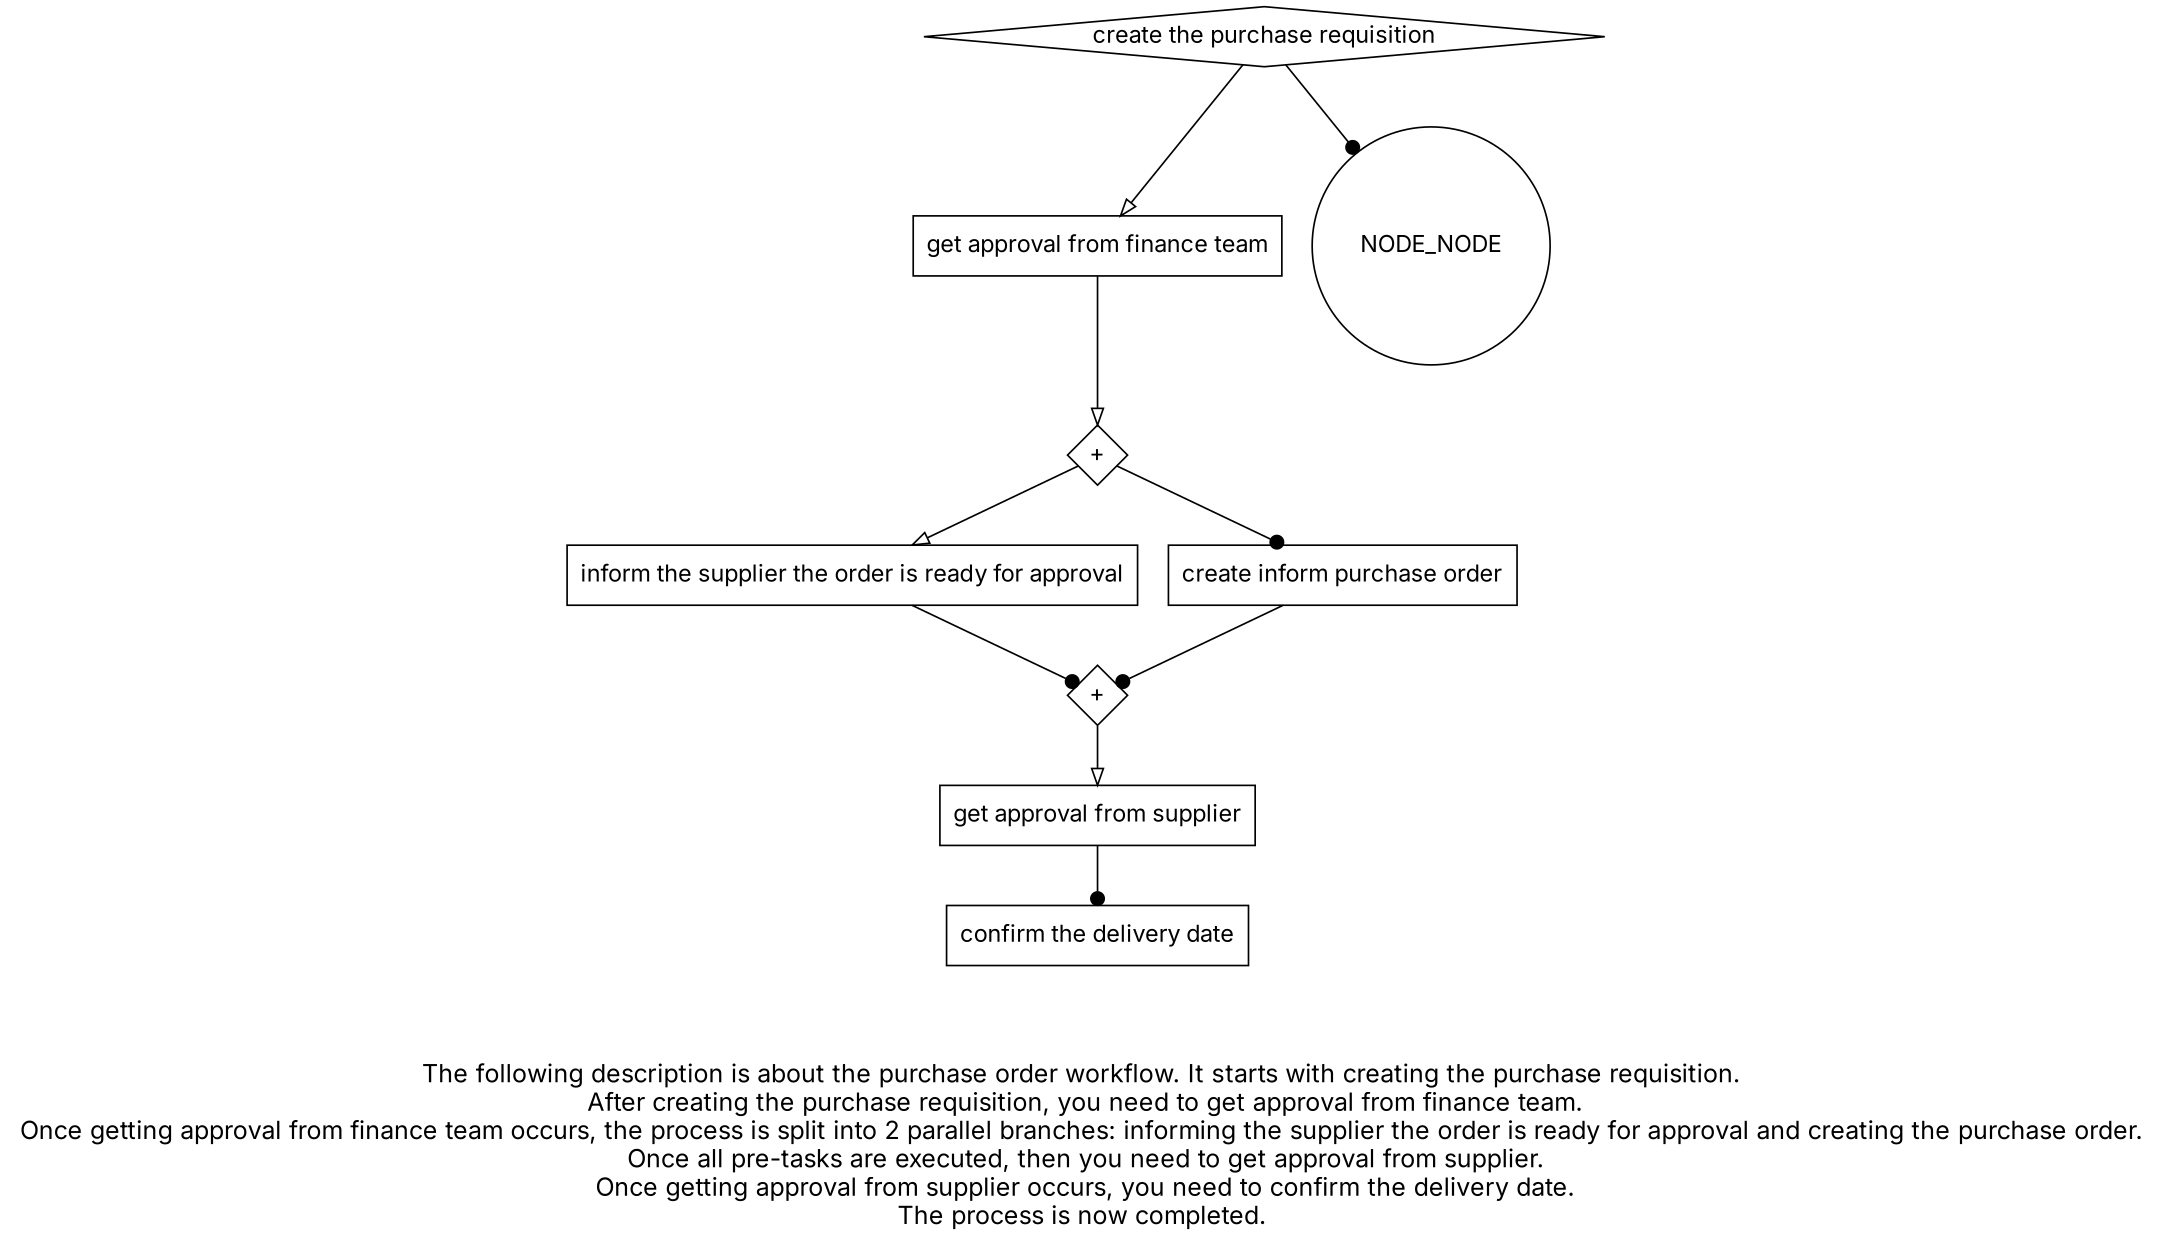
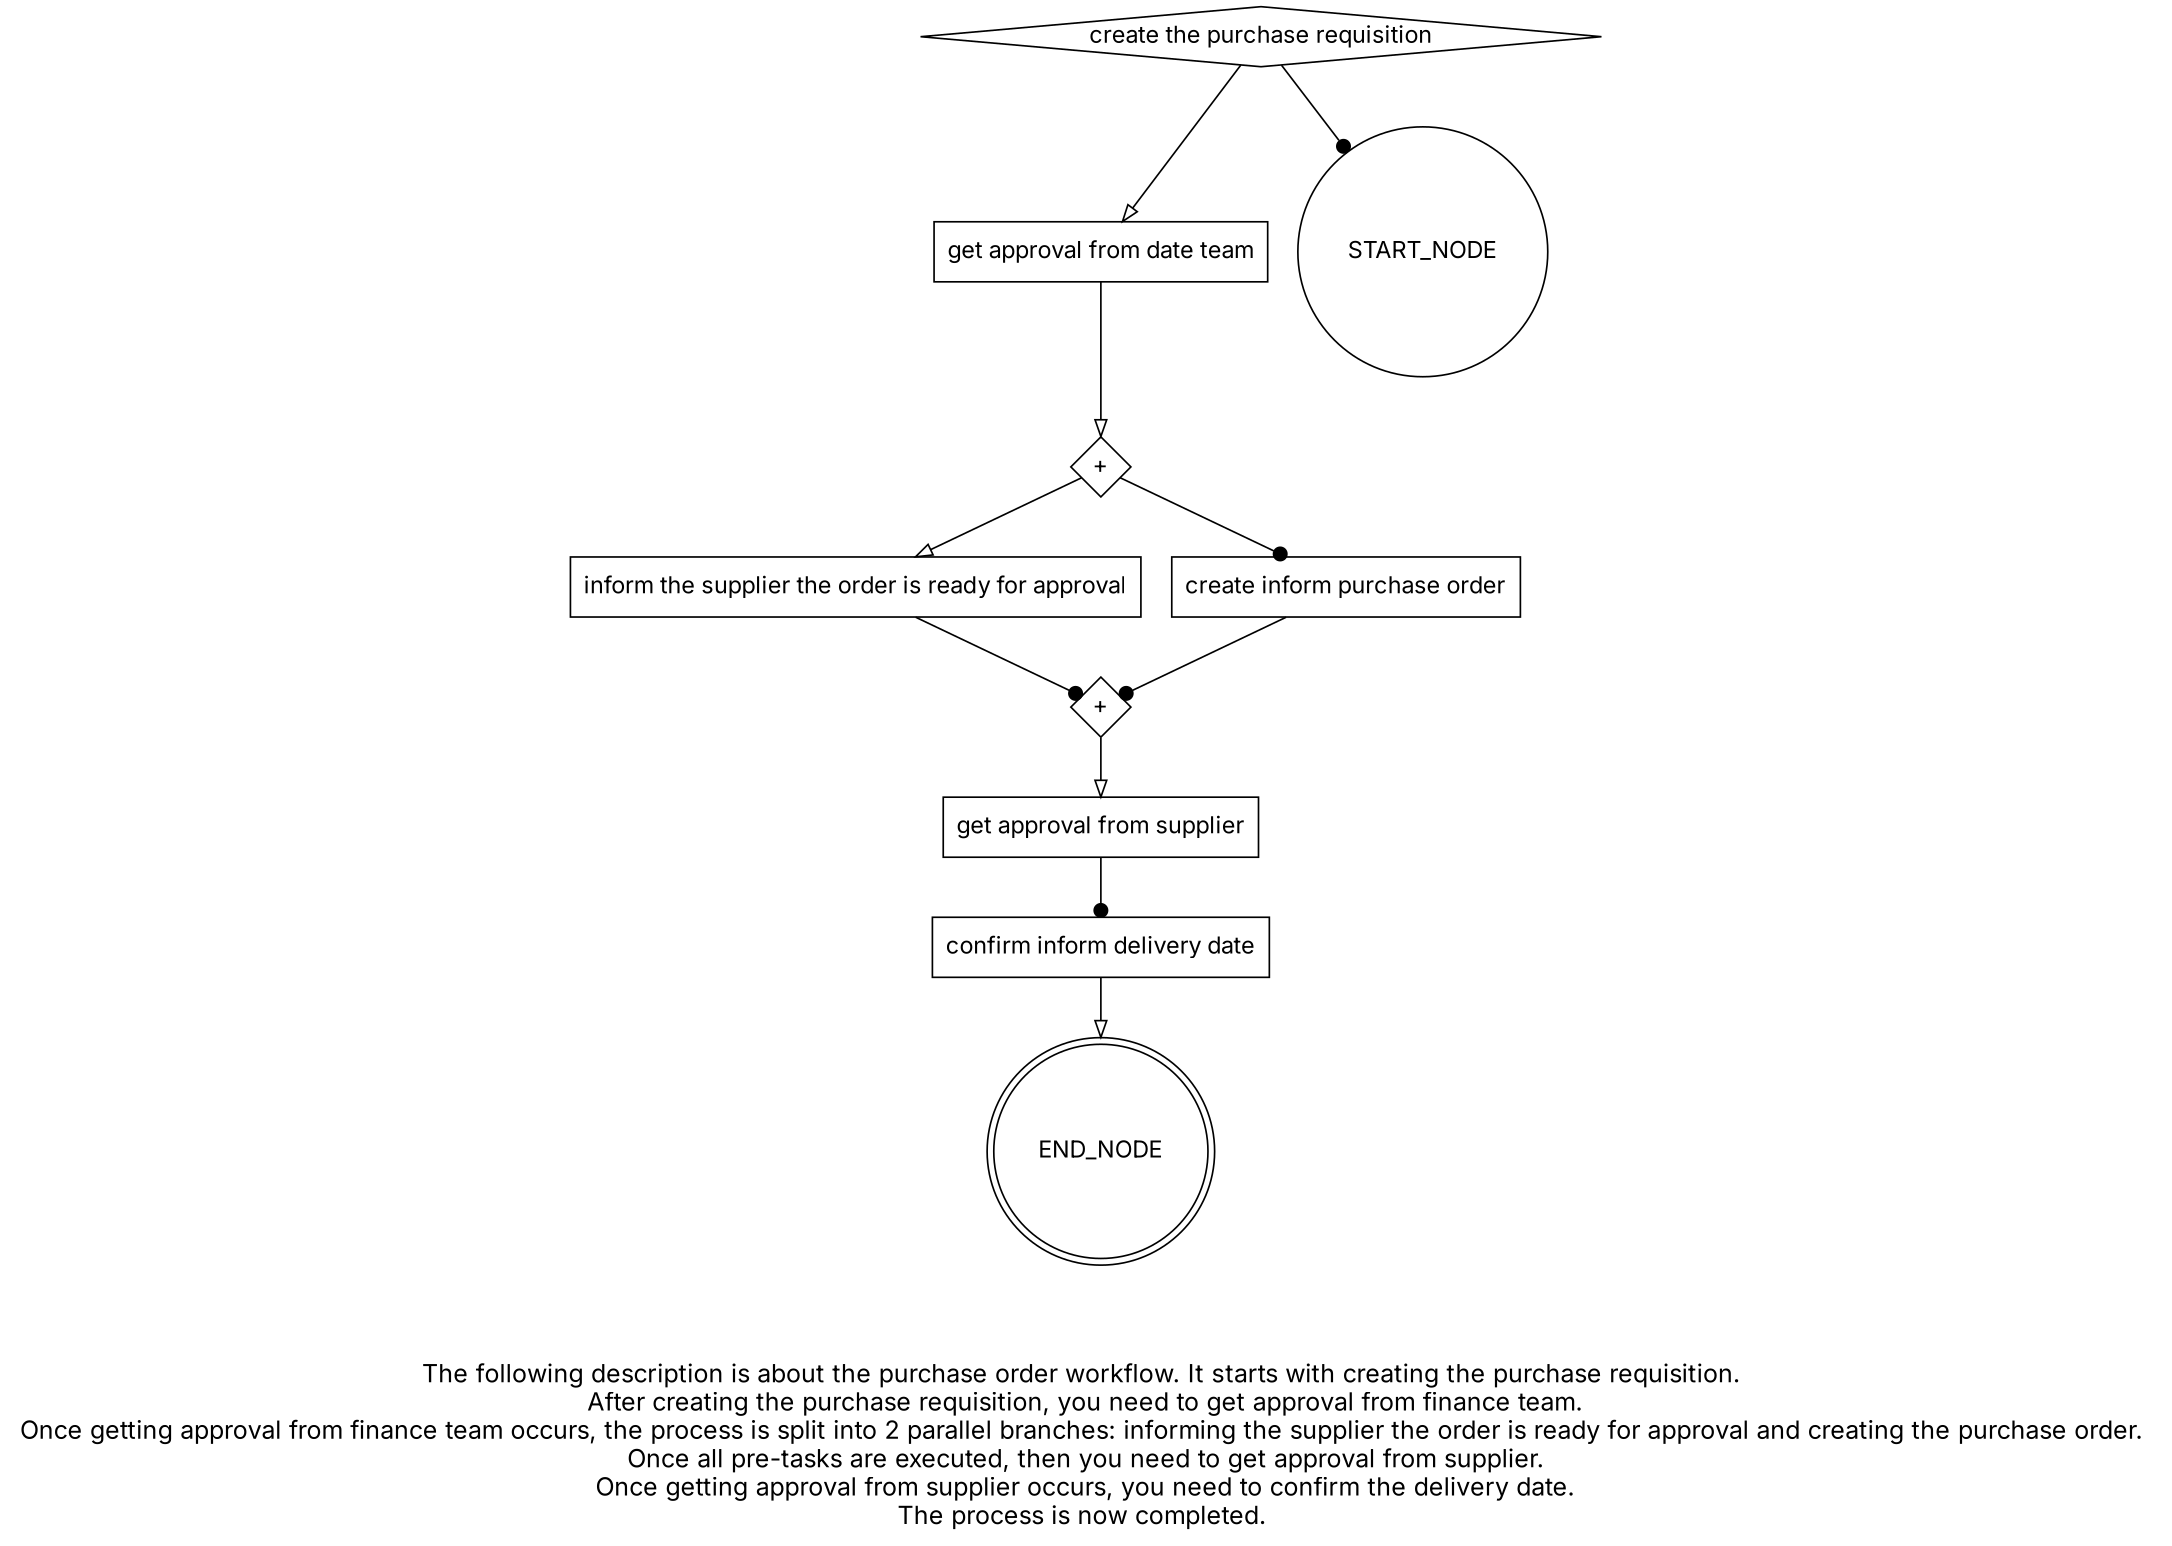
(1098, 246) -> (1101, 252)
(1431, 246) -> (1423, 252)
(1098, 936) -> (1101, 947)
none -> (1101, 1151)
